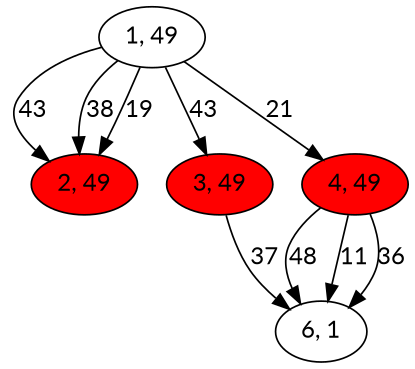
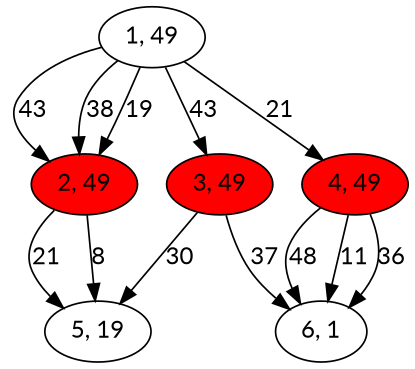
none -> (98, 332)
